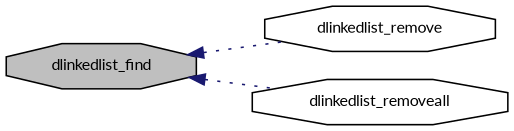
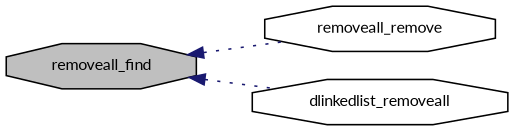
(380, 29) -> (380, 29)
(101, 66) -> (101, 66)
